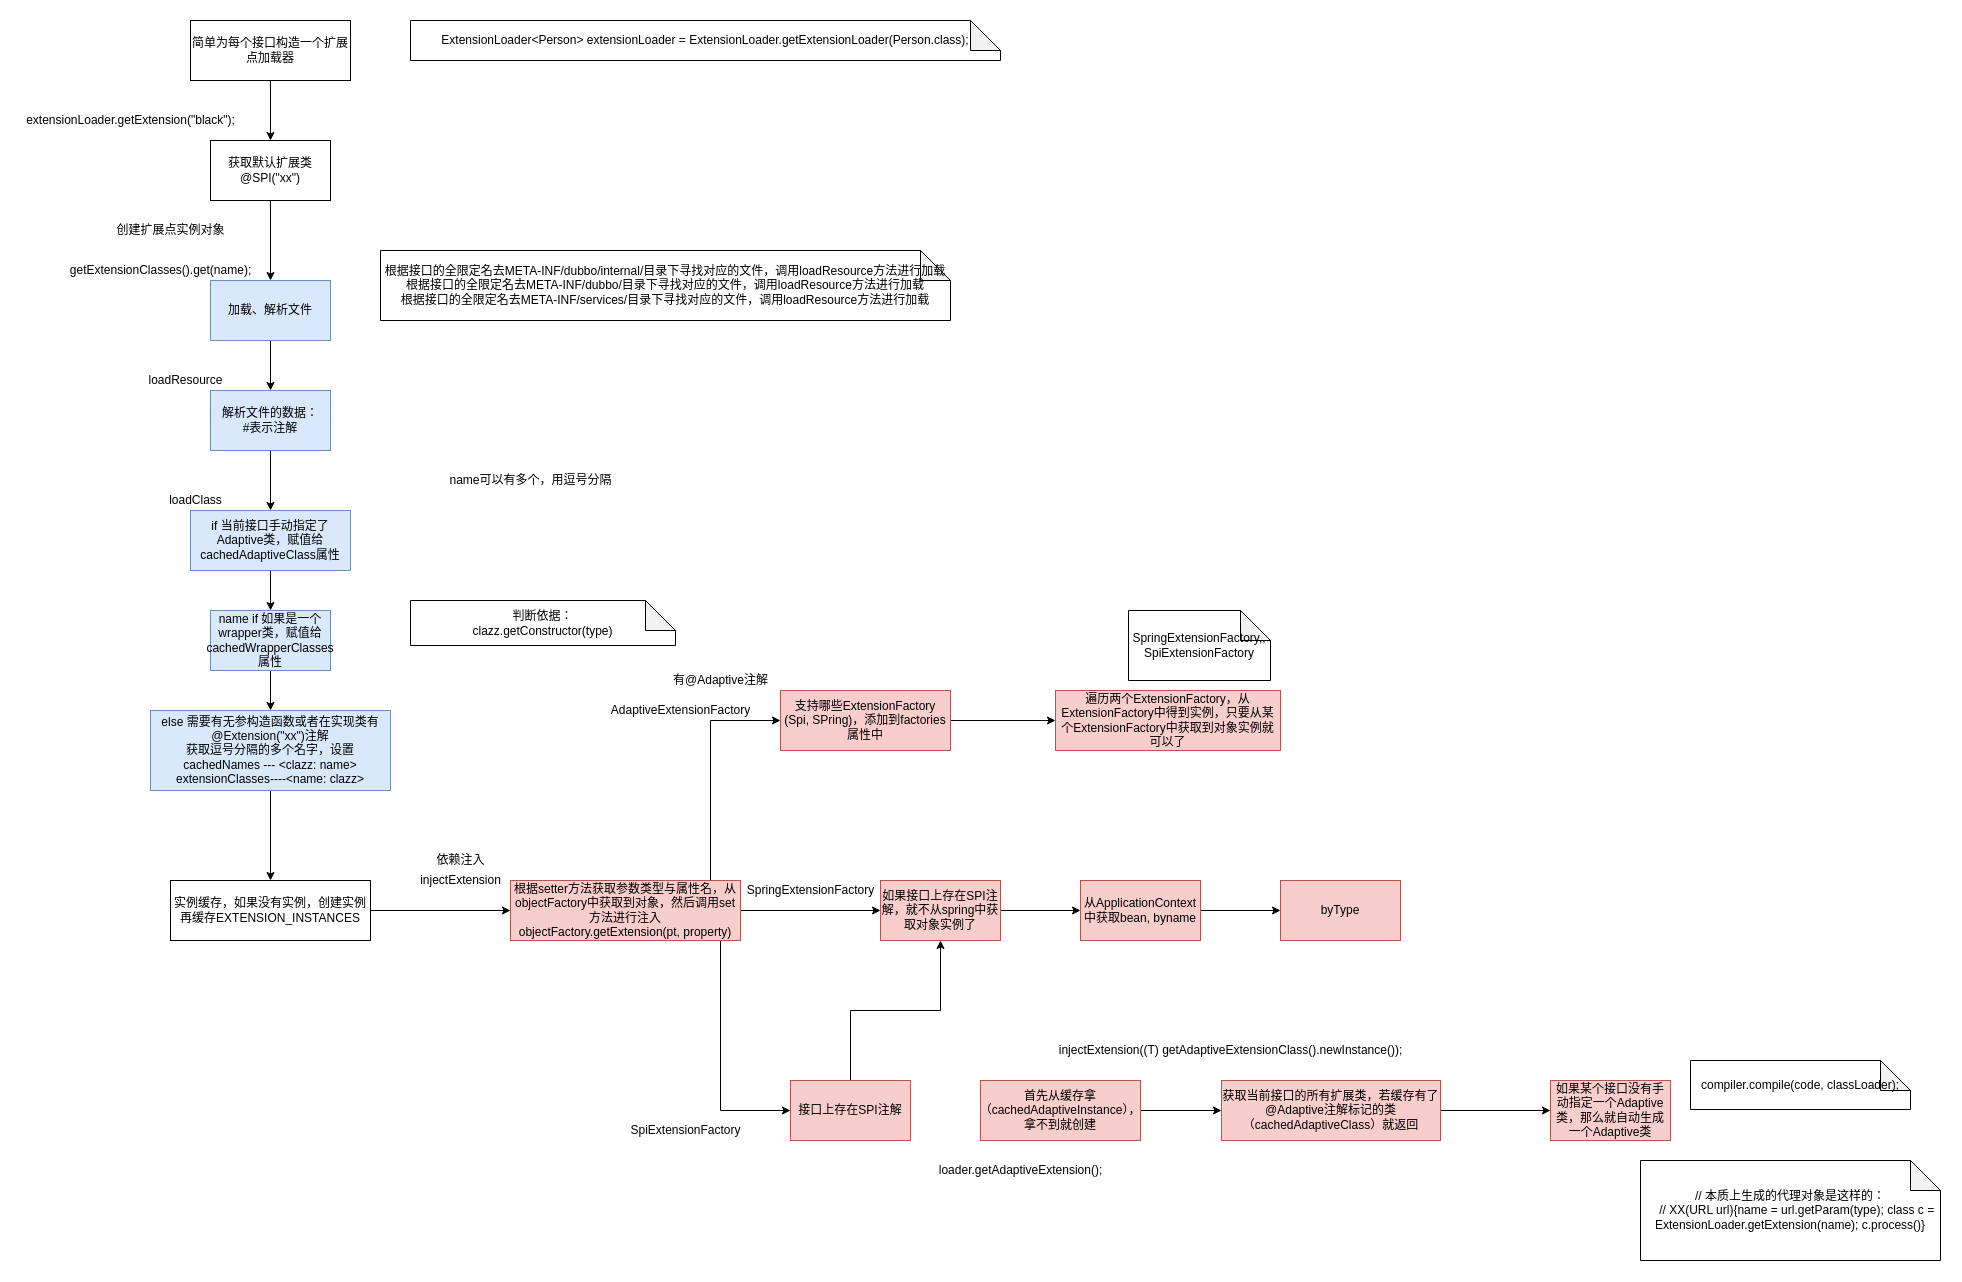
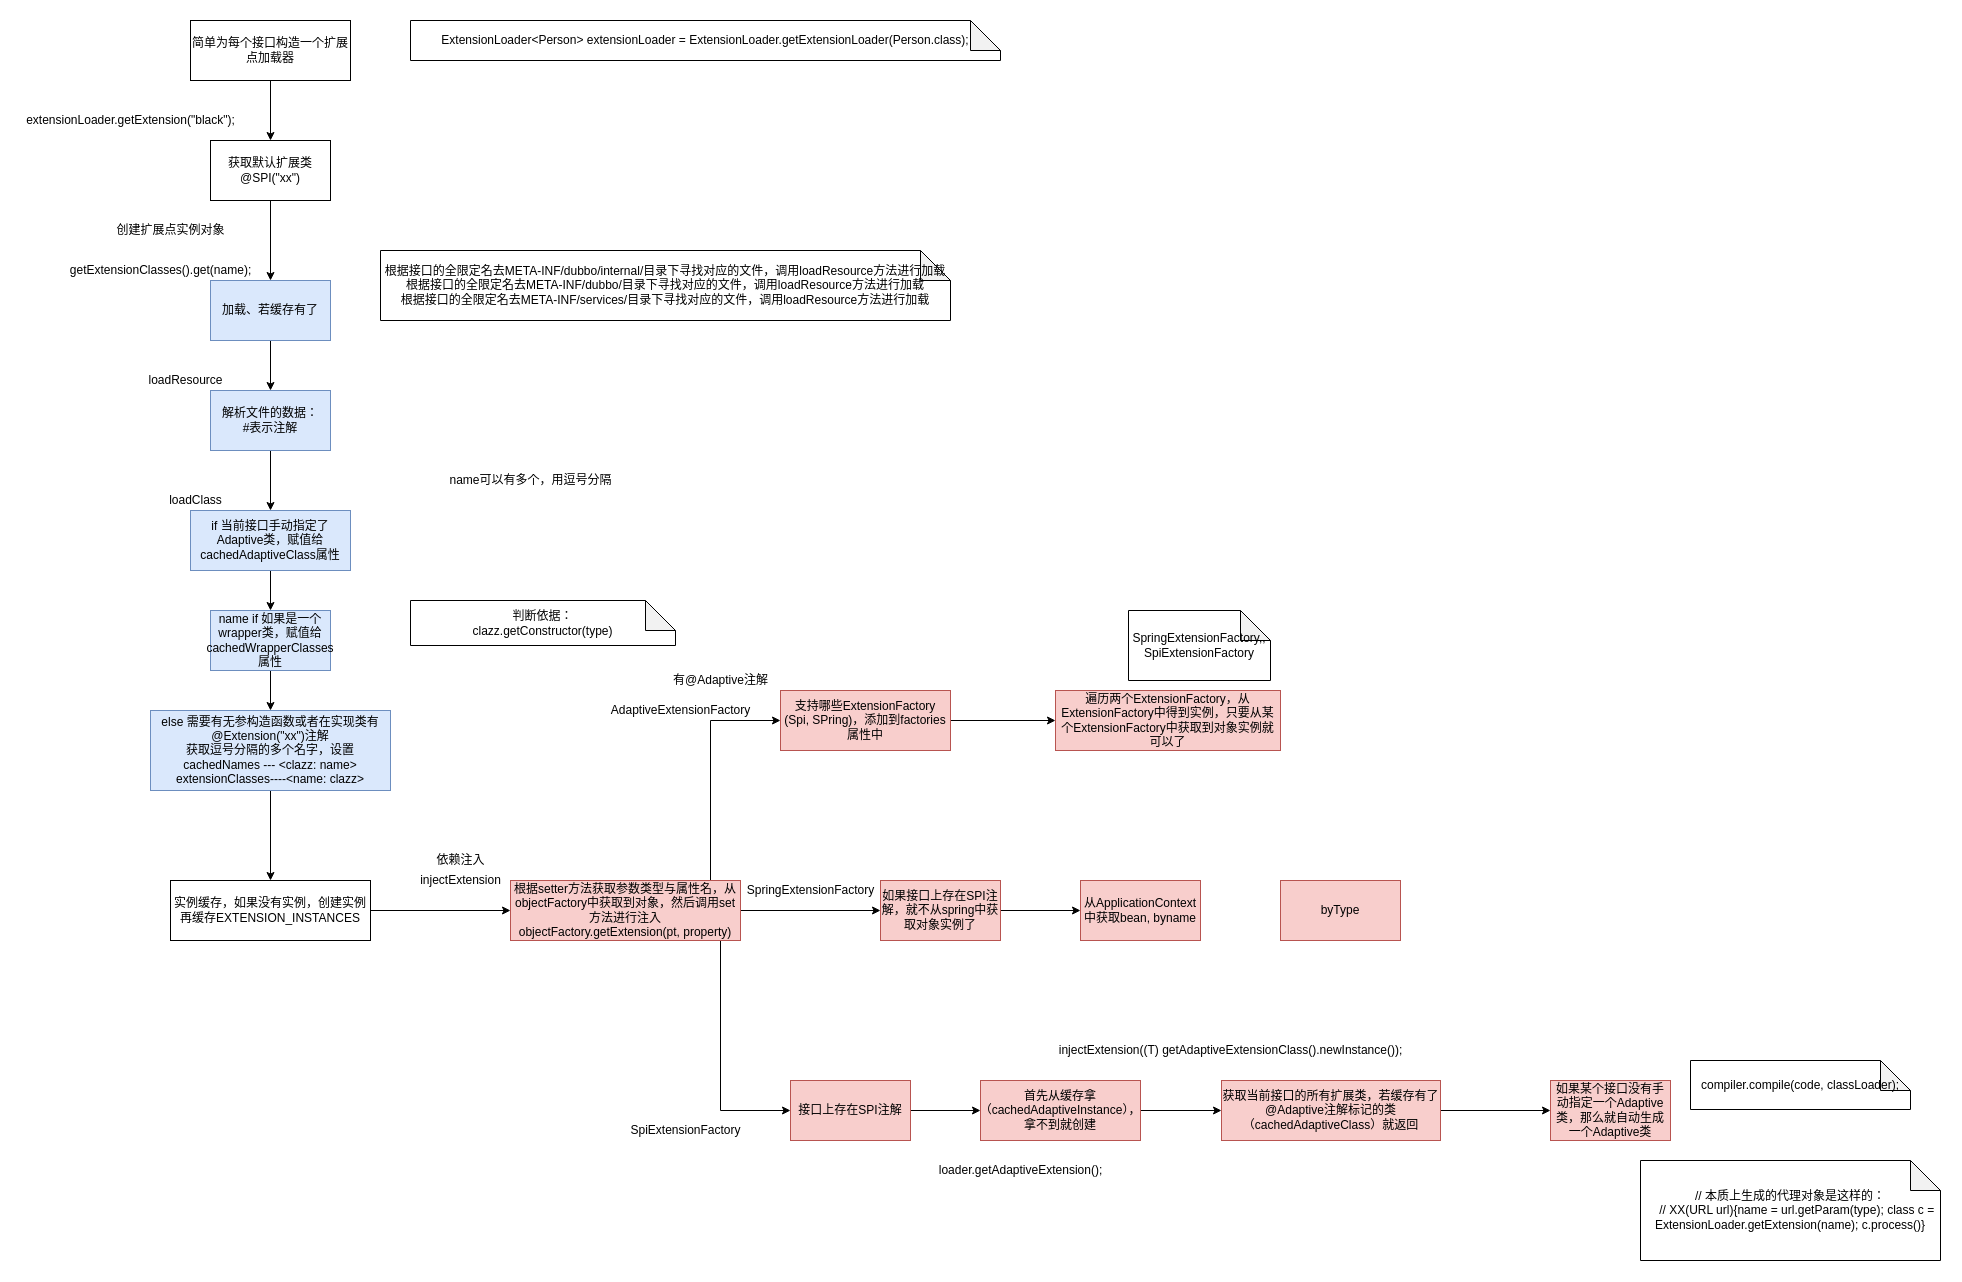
(271, 311) -> (271, 311)
(1237, 911) -> none
(892, 1011) -> (942, 1111)
